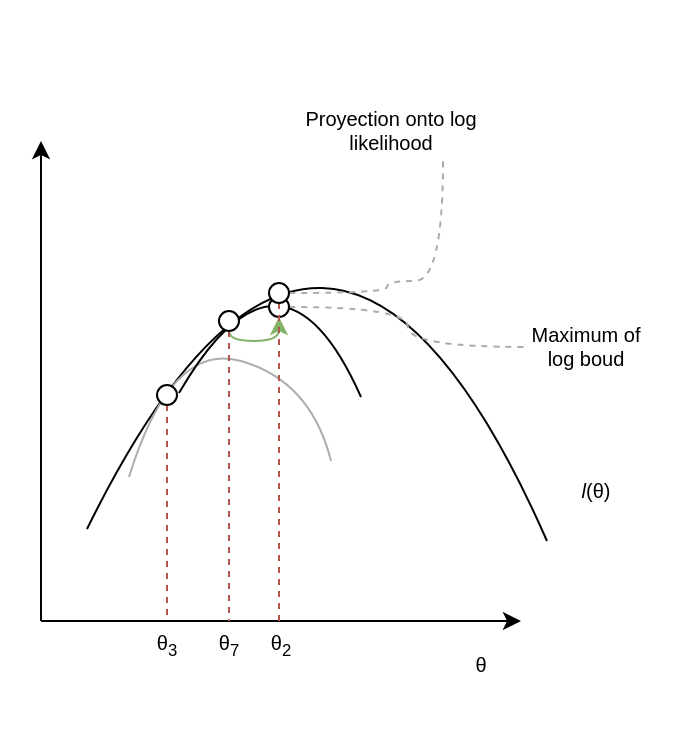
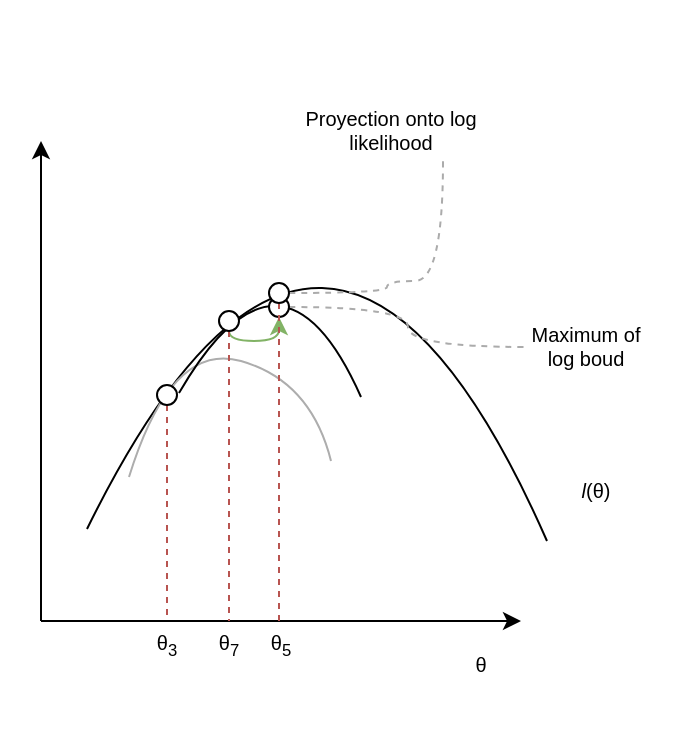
(282, 645) -> (282, 645)
